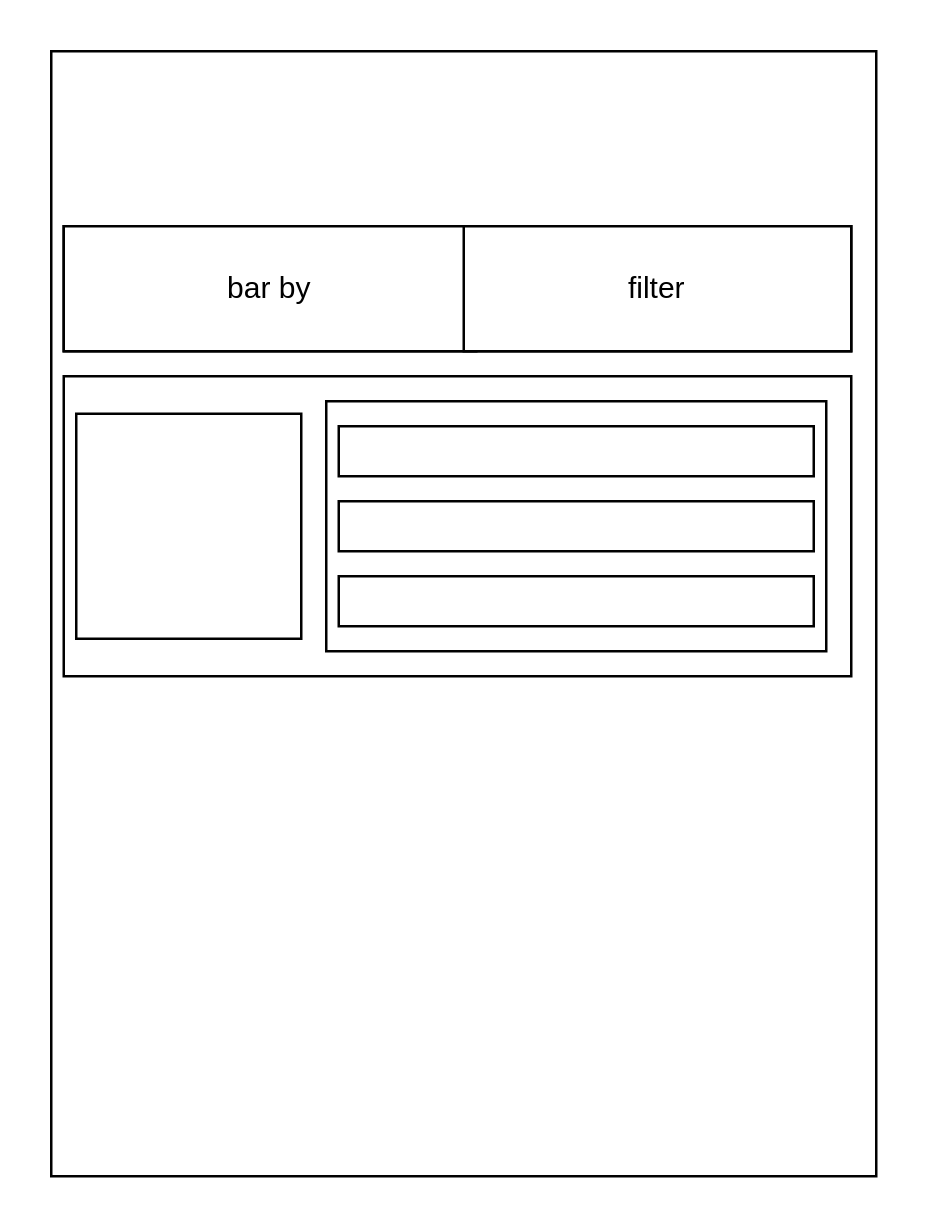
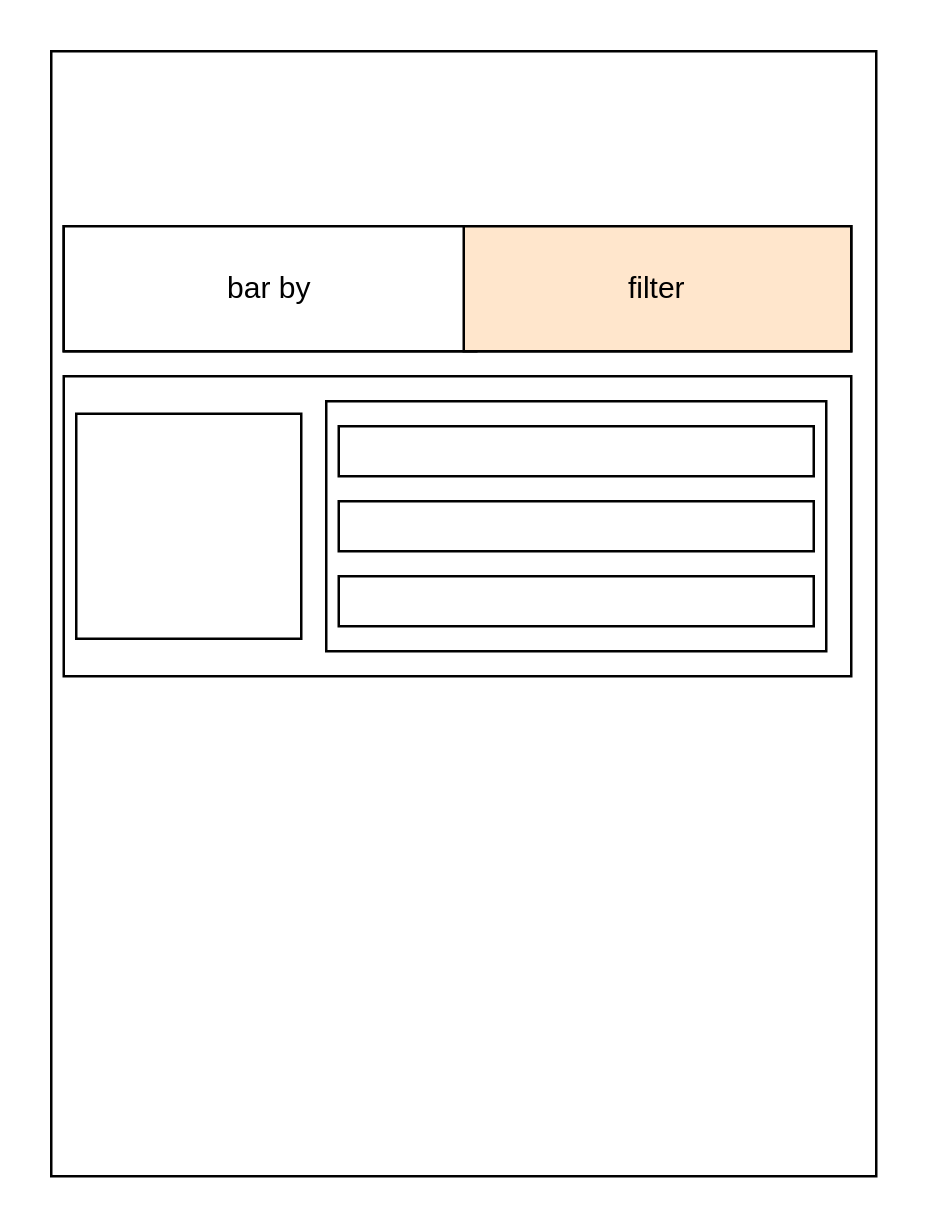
(658, 289) -> (658, 289)
